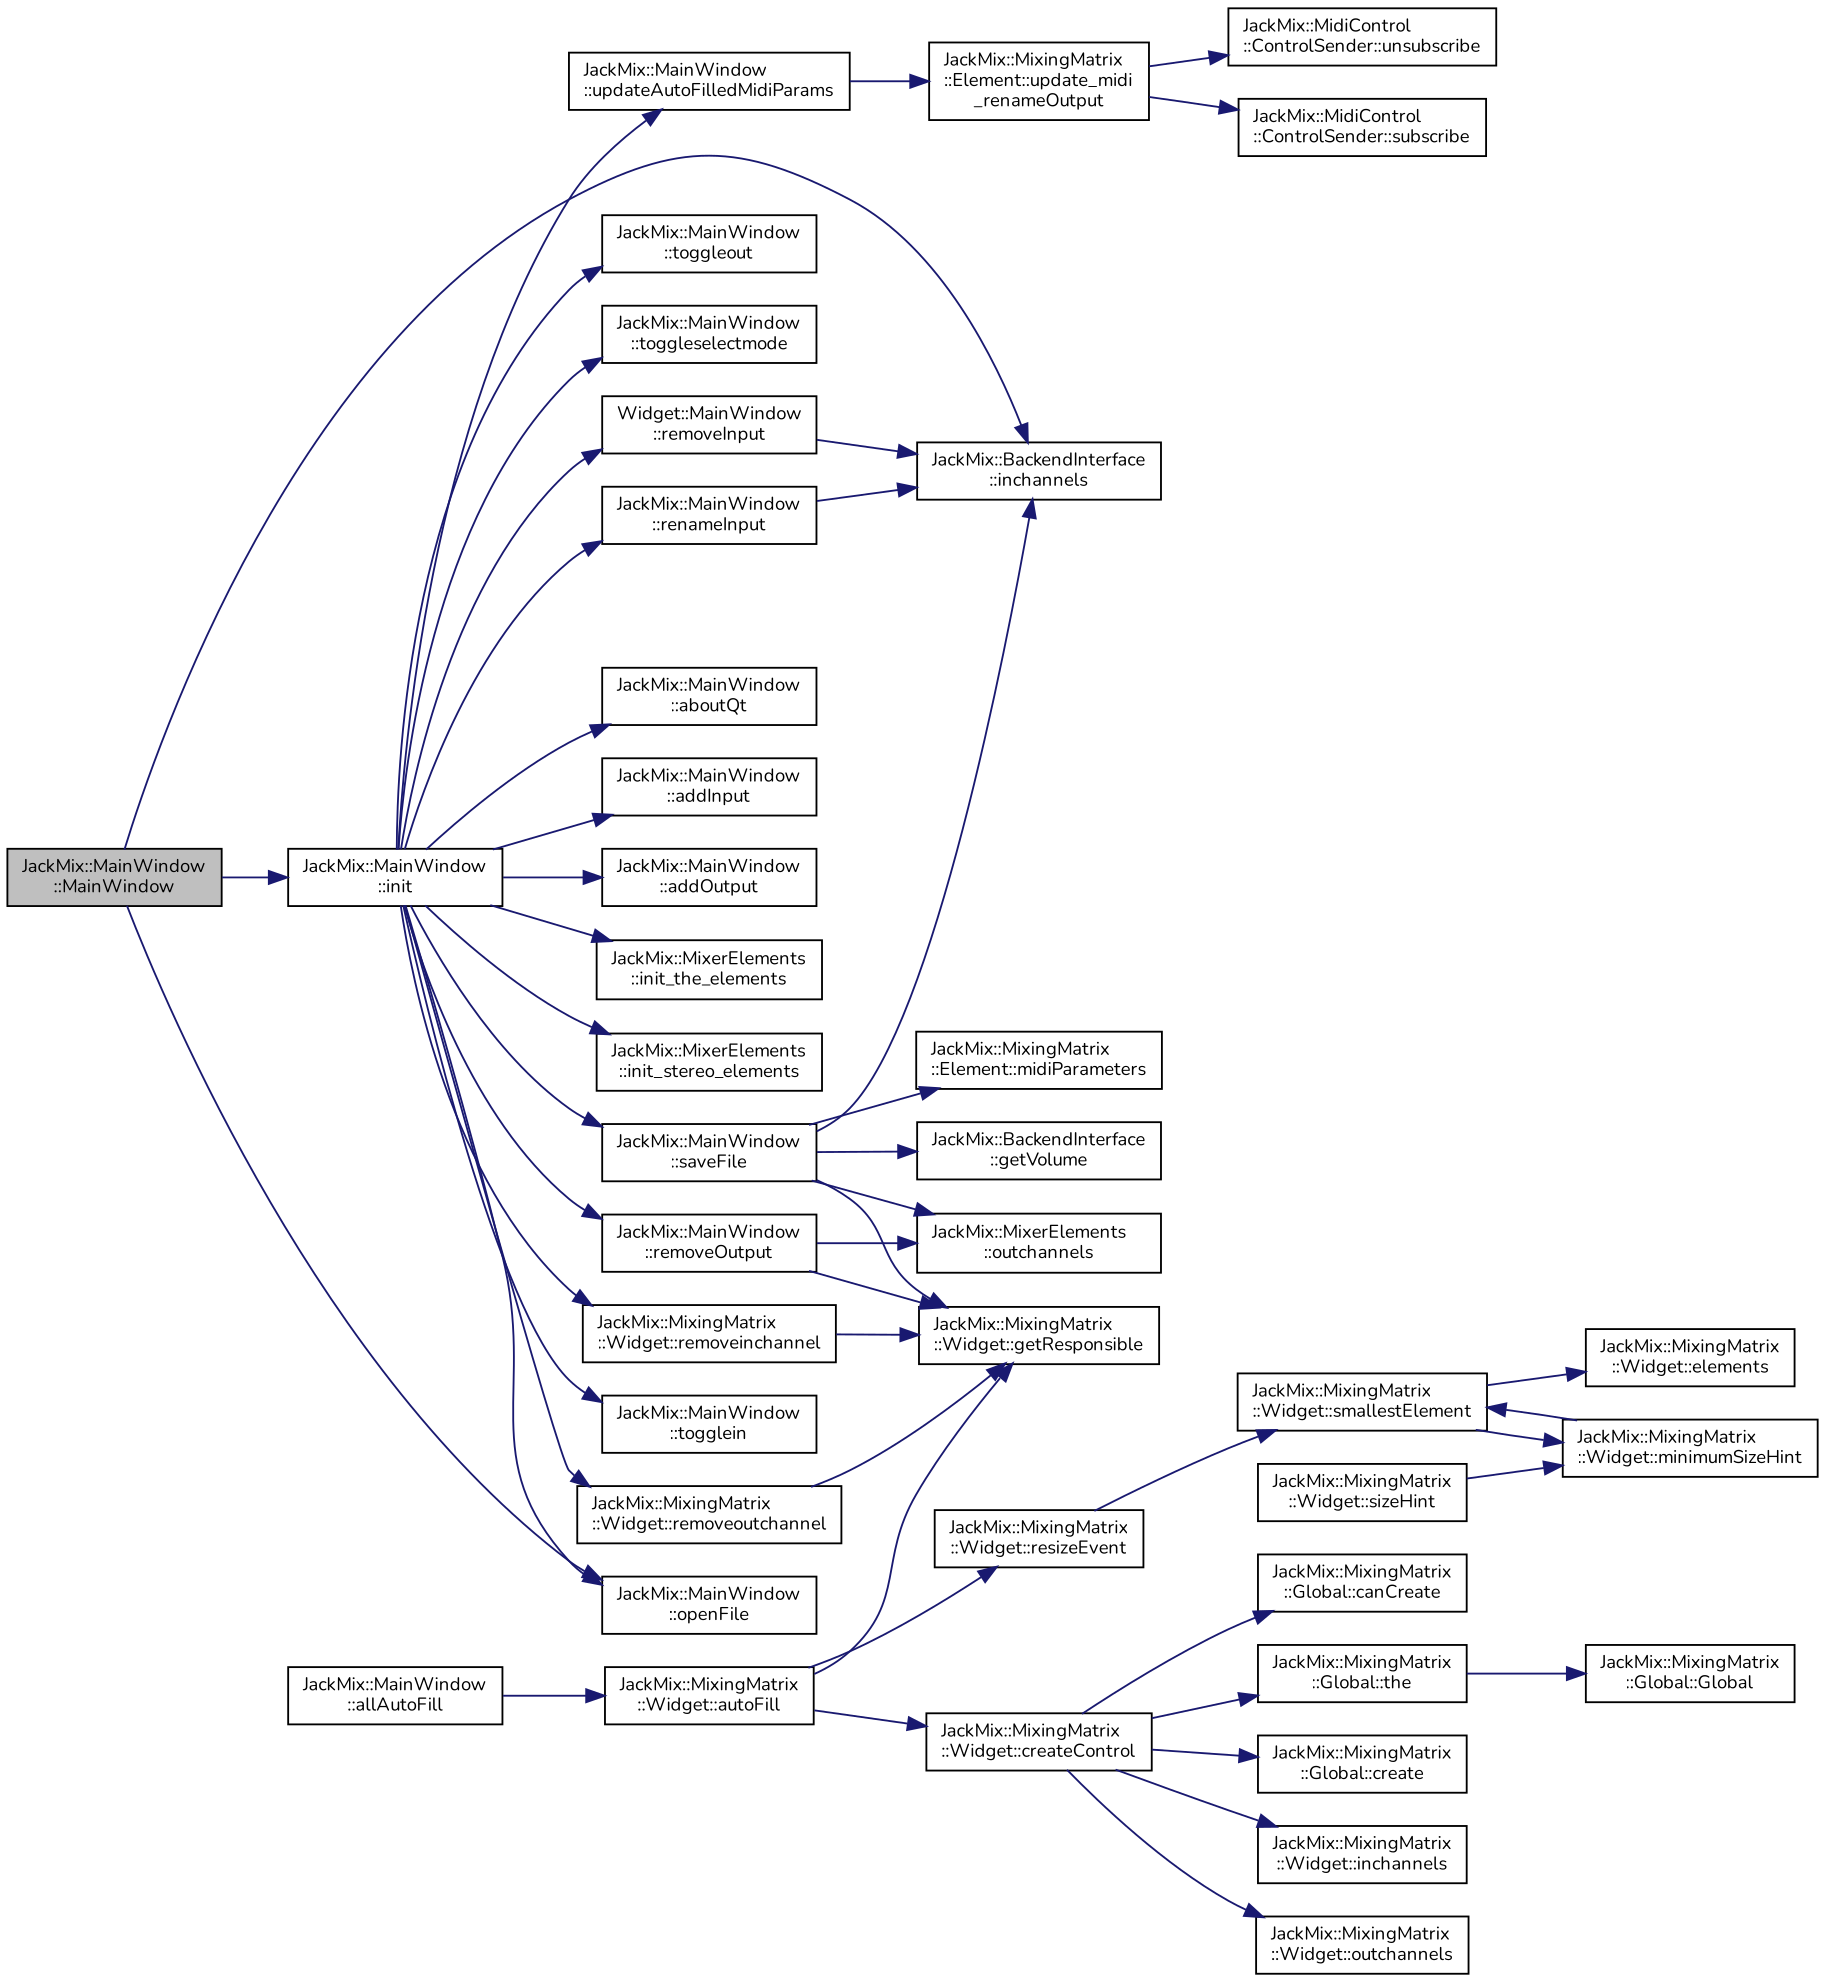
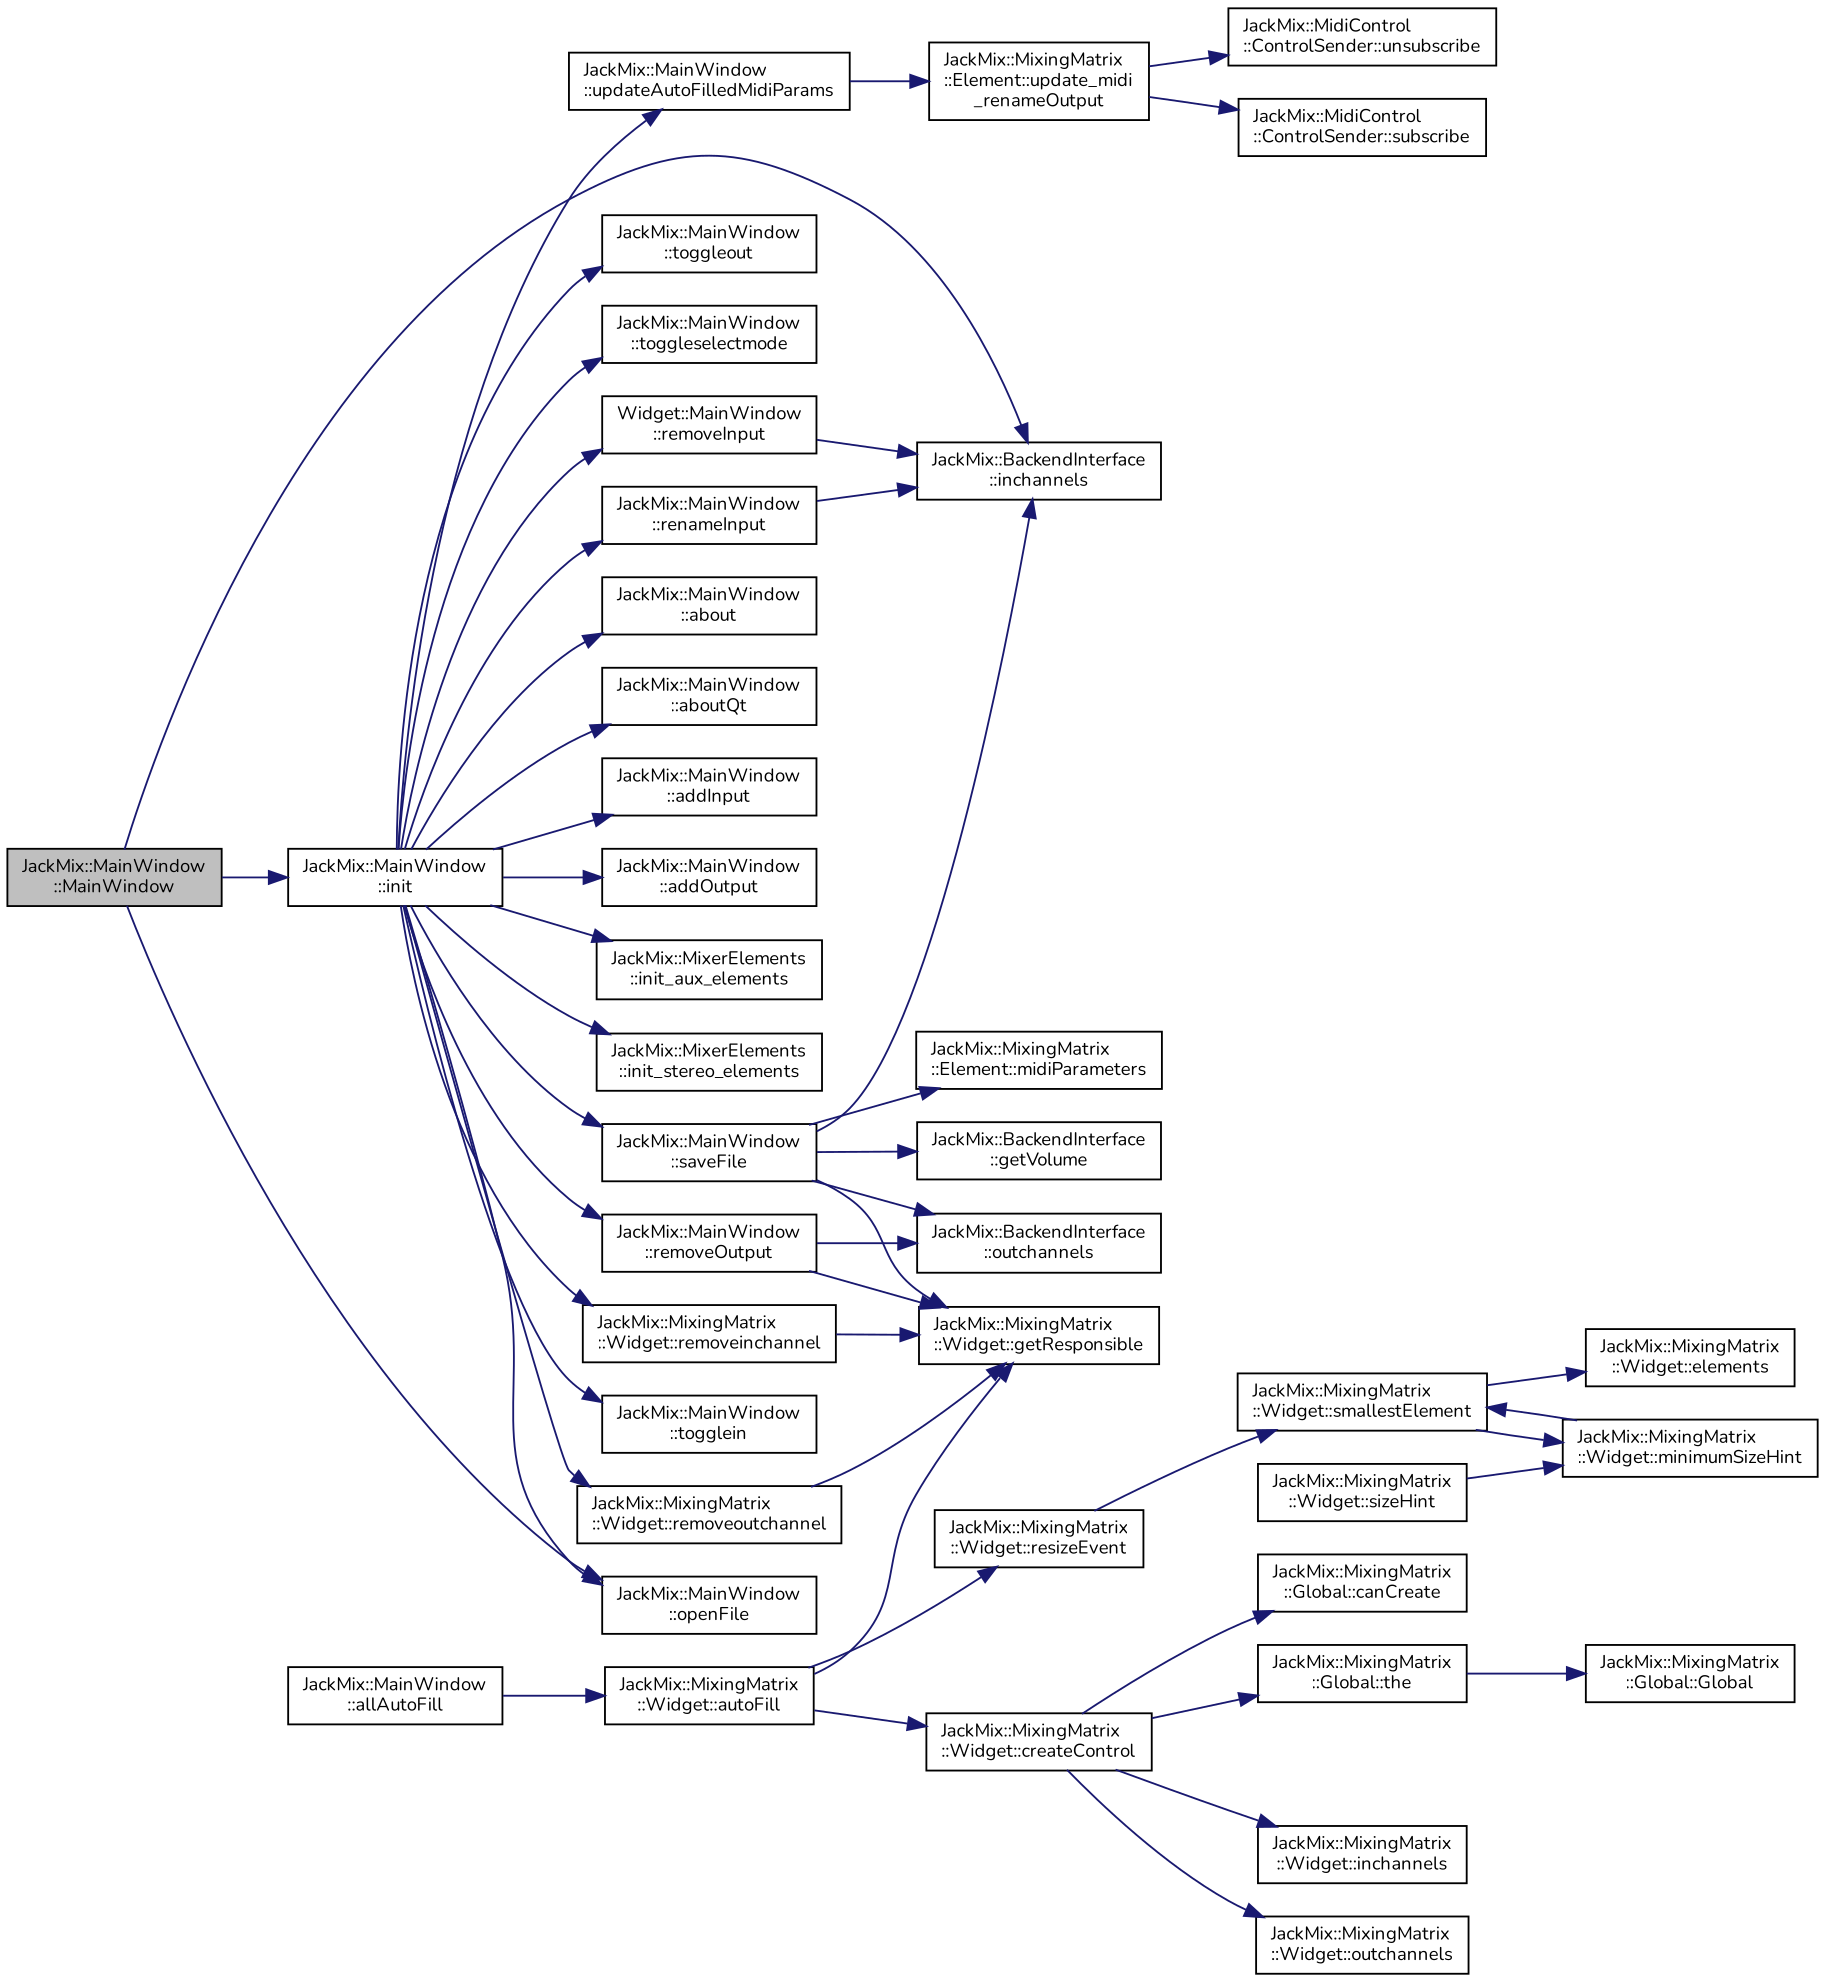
none -> (709, 606)
(709, 970) -> (709, 970)
(1039, 1243) -> (1039, 1243)
(1362, 1764) -> none
